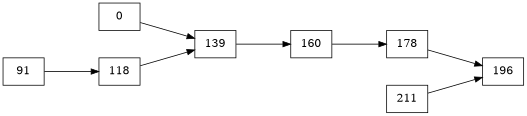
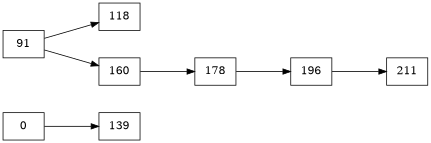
(260, 44) -> (68, 57)
(164, 59) -> none
(451, 86) -> (355, 72)
